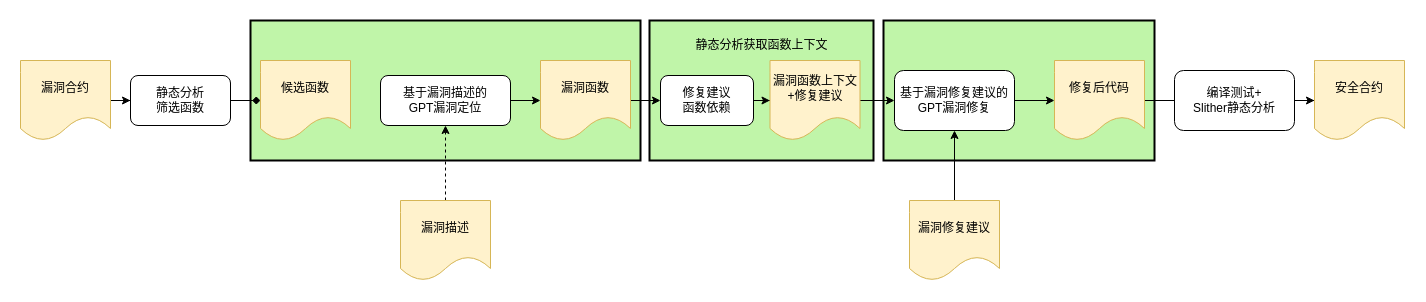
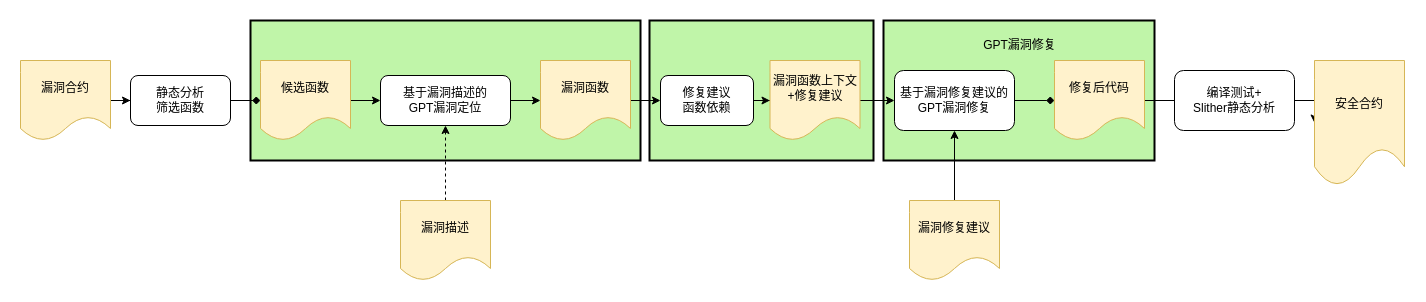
(762, 46) -> none
none -> (1019, 46)
none -> (370, 101)
(1046, 101) -> (1046, 101)
(1360, 101) -> (1360, 123)
